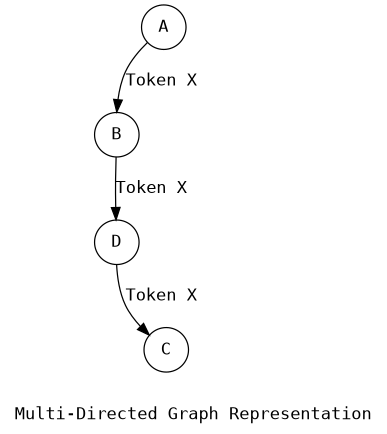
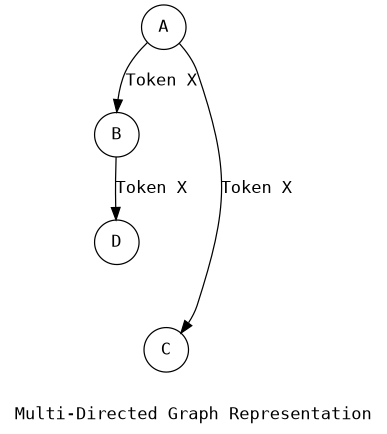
(123, 298) -> (221, 181)
